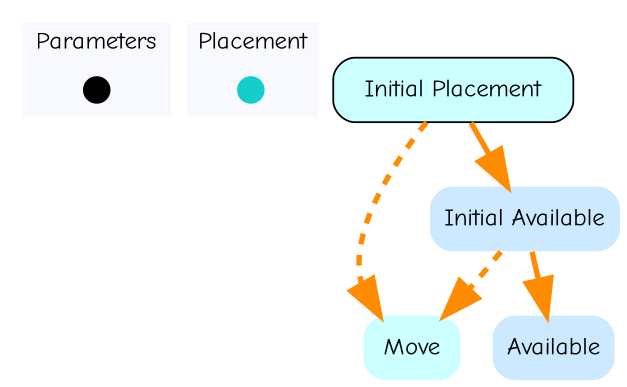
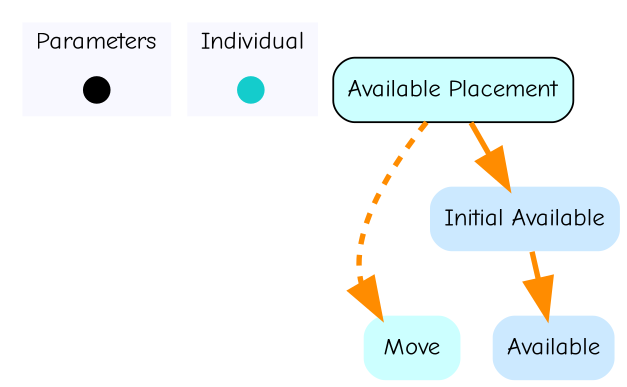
(253, 42) -> (253, 42)
(453, 90) -> (453, 90)
(485, 271) -> none
